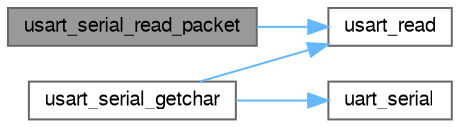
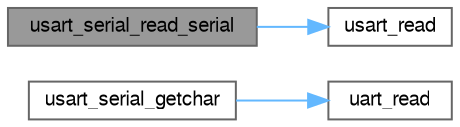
(132, 27) -> (132, 27)
(254, 66) -> none
(390, 101) -> (390, 101)
